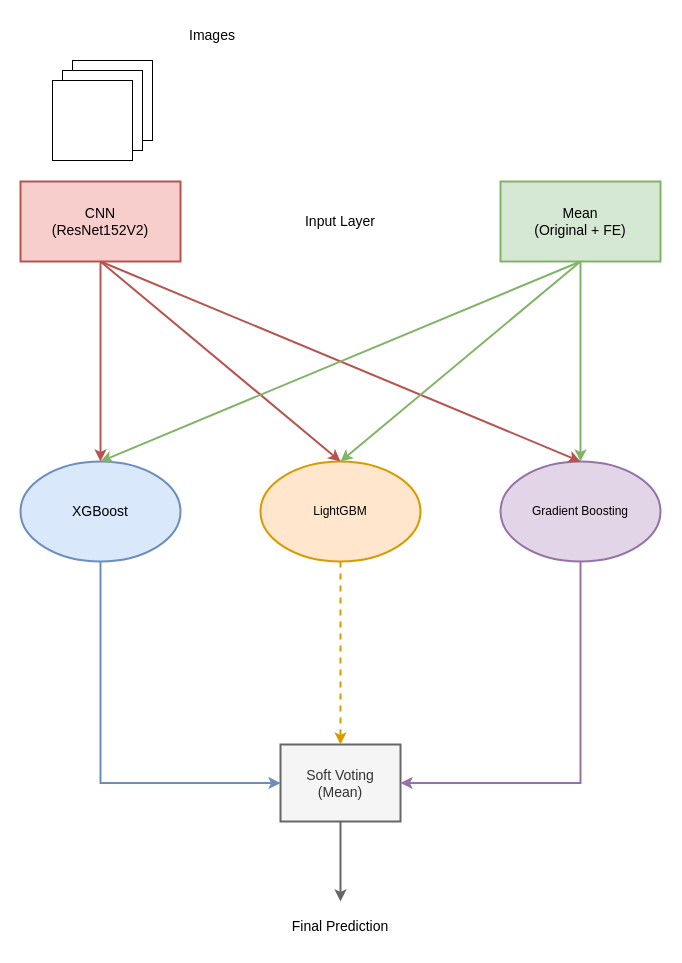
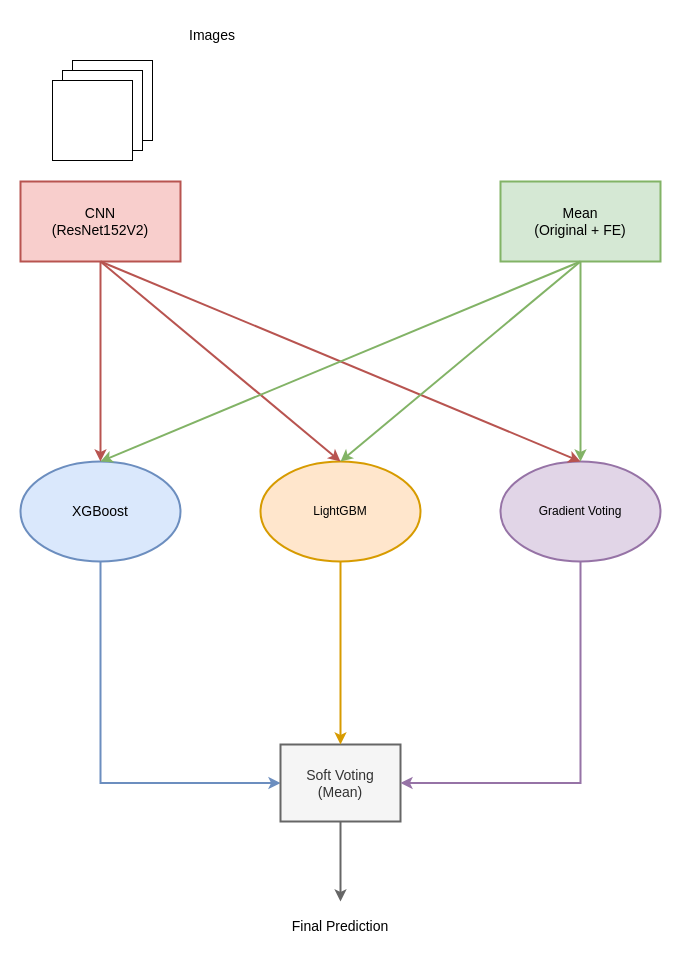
(341, 222) -> none
(581, 512) -> (581, 512)
(341, 646) -> (341, 646)
